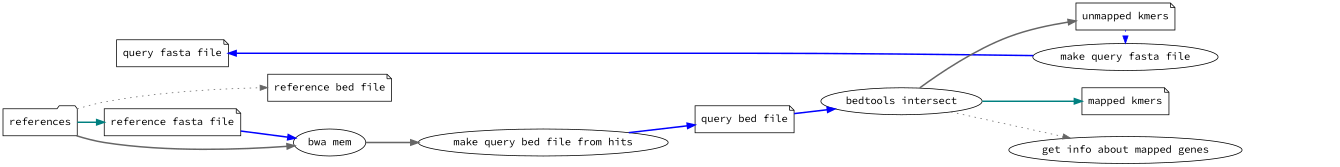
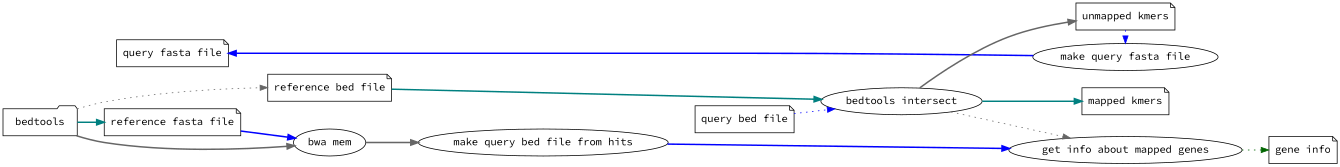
none -> (603, 94)
(811, 112) -> (811, 112)
(40, 122) -> (40, 122)
(658, 129) -> (835, 146)
none -> (1303, 150)
